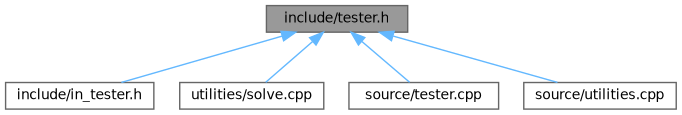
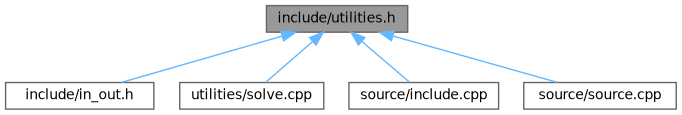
(337, 19) -> (337, 19)
(80, 96) -> (80, 96)
(424, 96) -> (424, 96)
(600, 96) -> (600, 96)
